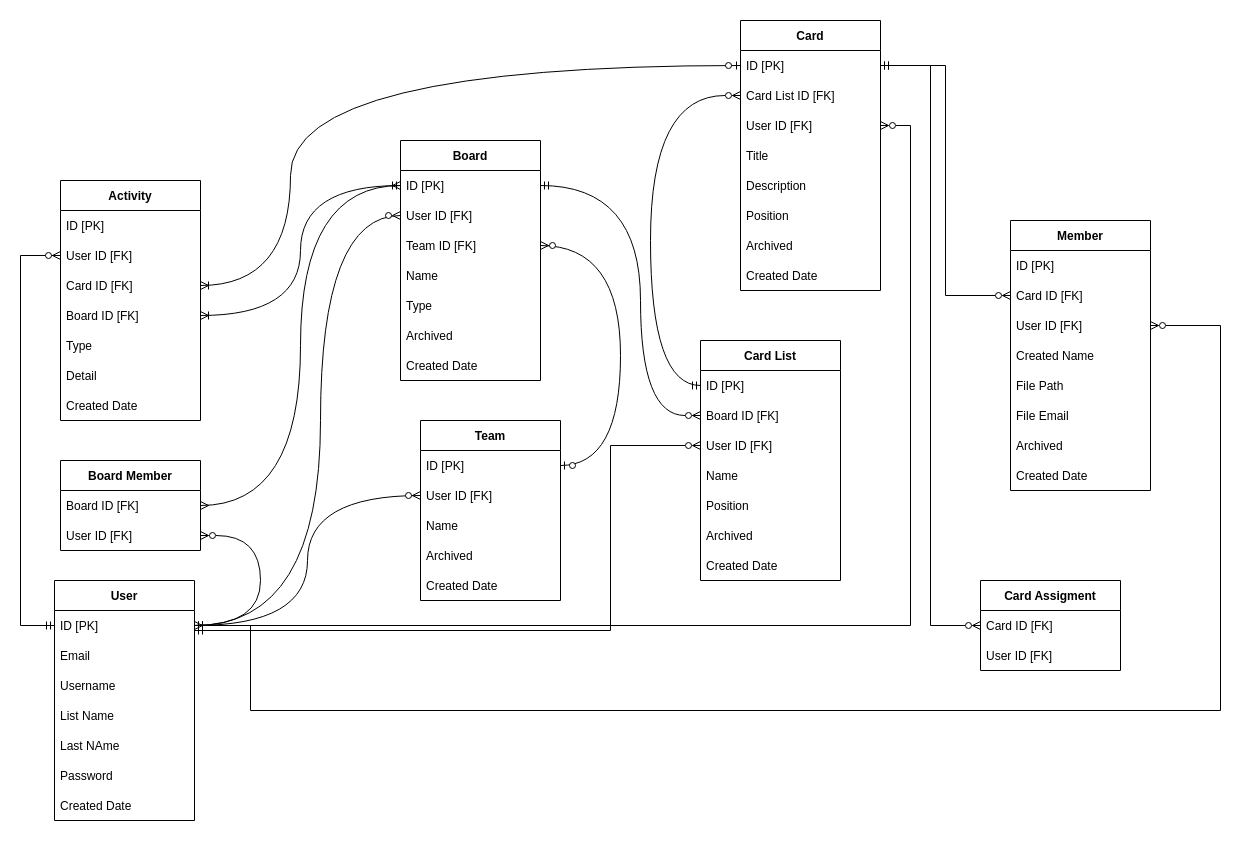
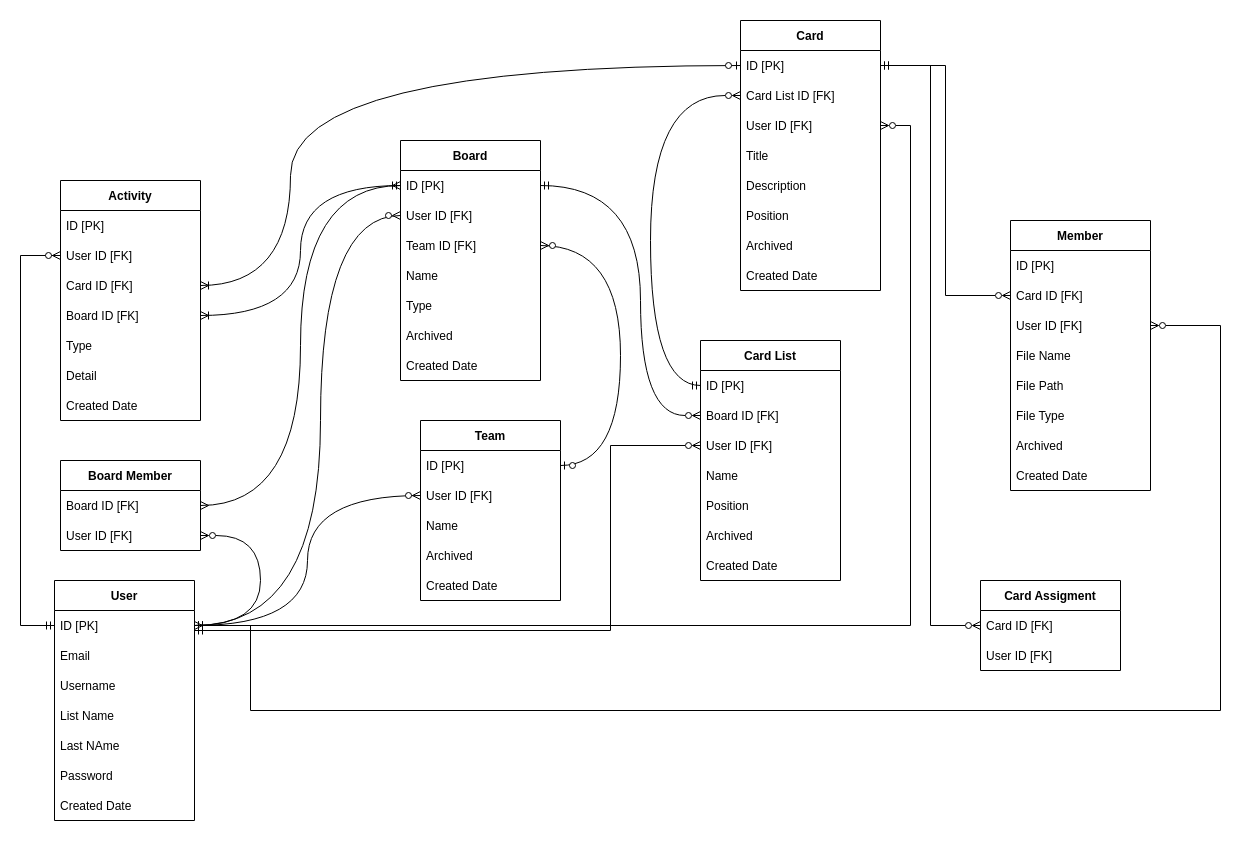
(1055, 356) -> (1042, 356)
(1042, 416) -> (1042, 416)
